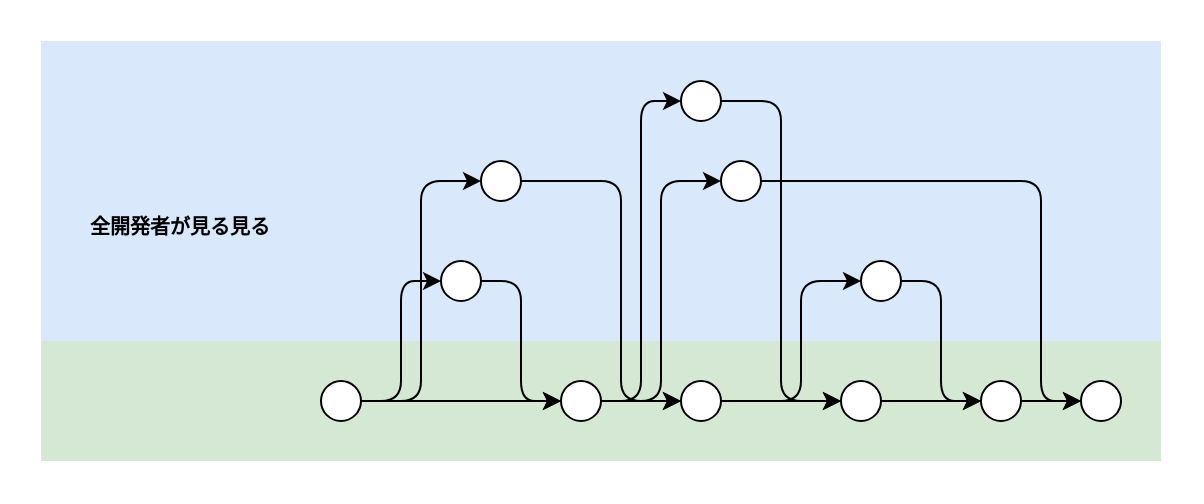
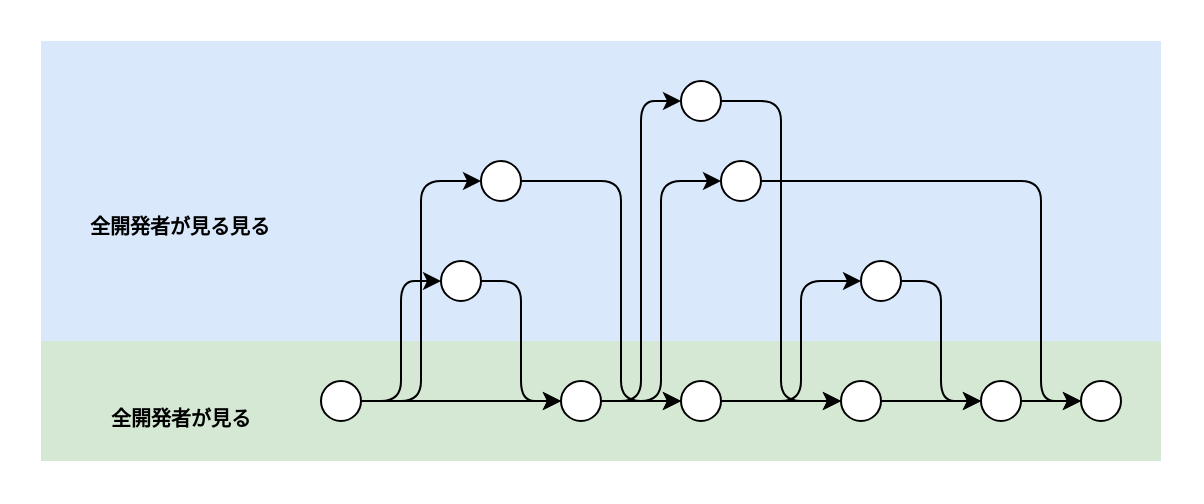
none -> (181, 419)
